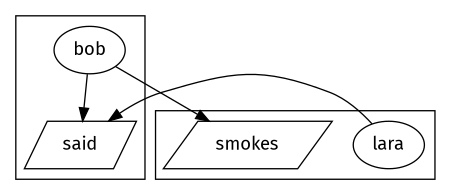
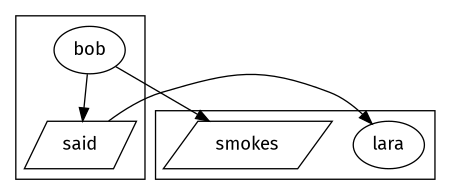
(249, 75) -> (236, 75)
